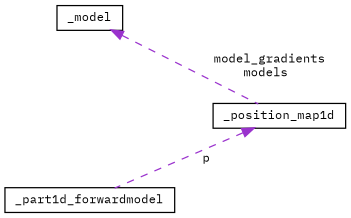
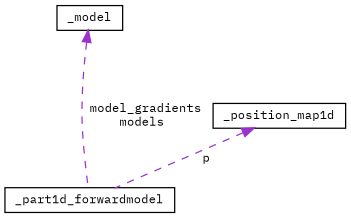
(190, 70) -> (82, 115)
